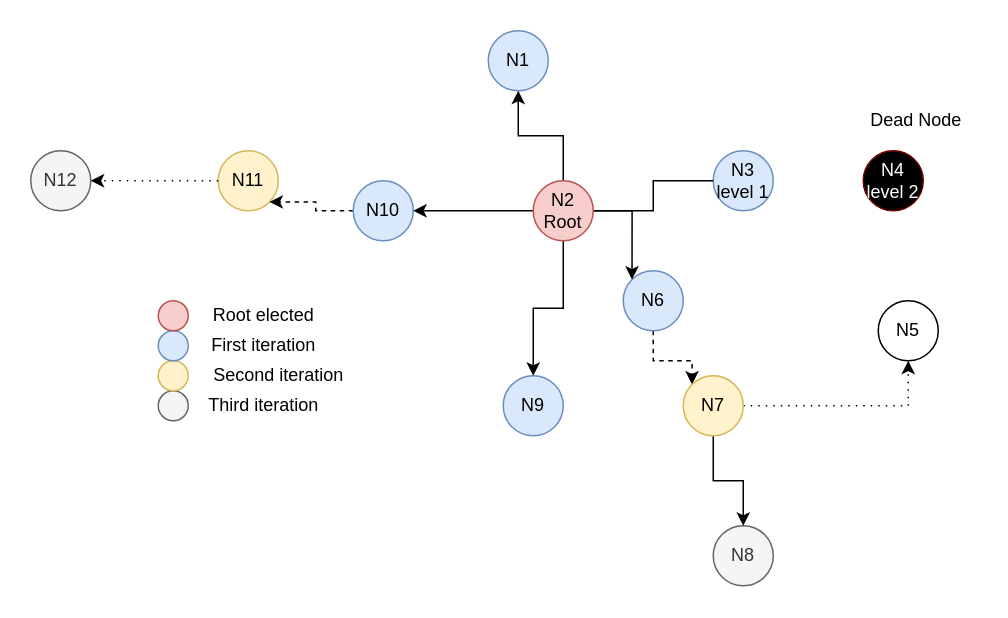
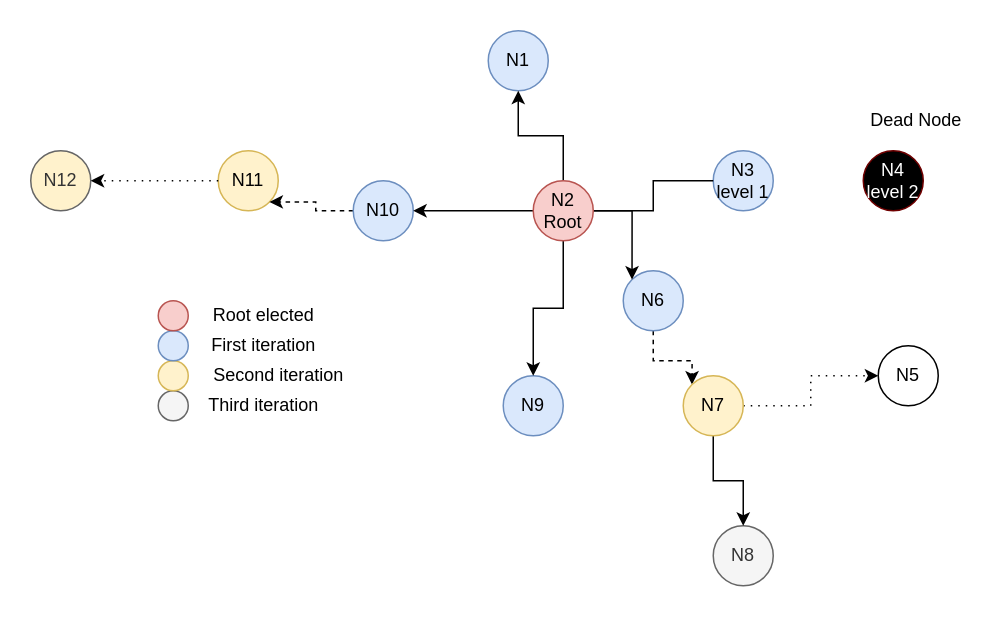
(61, 181) -> (61, 181)
(908, 331) -> (908, 376)
